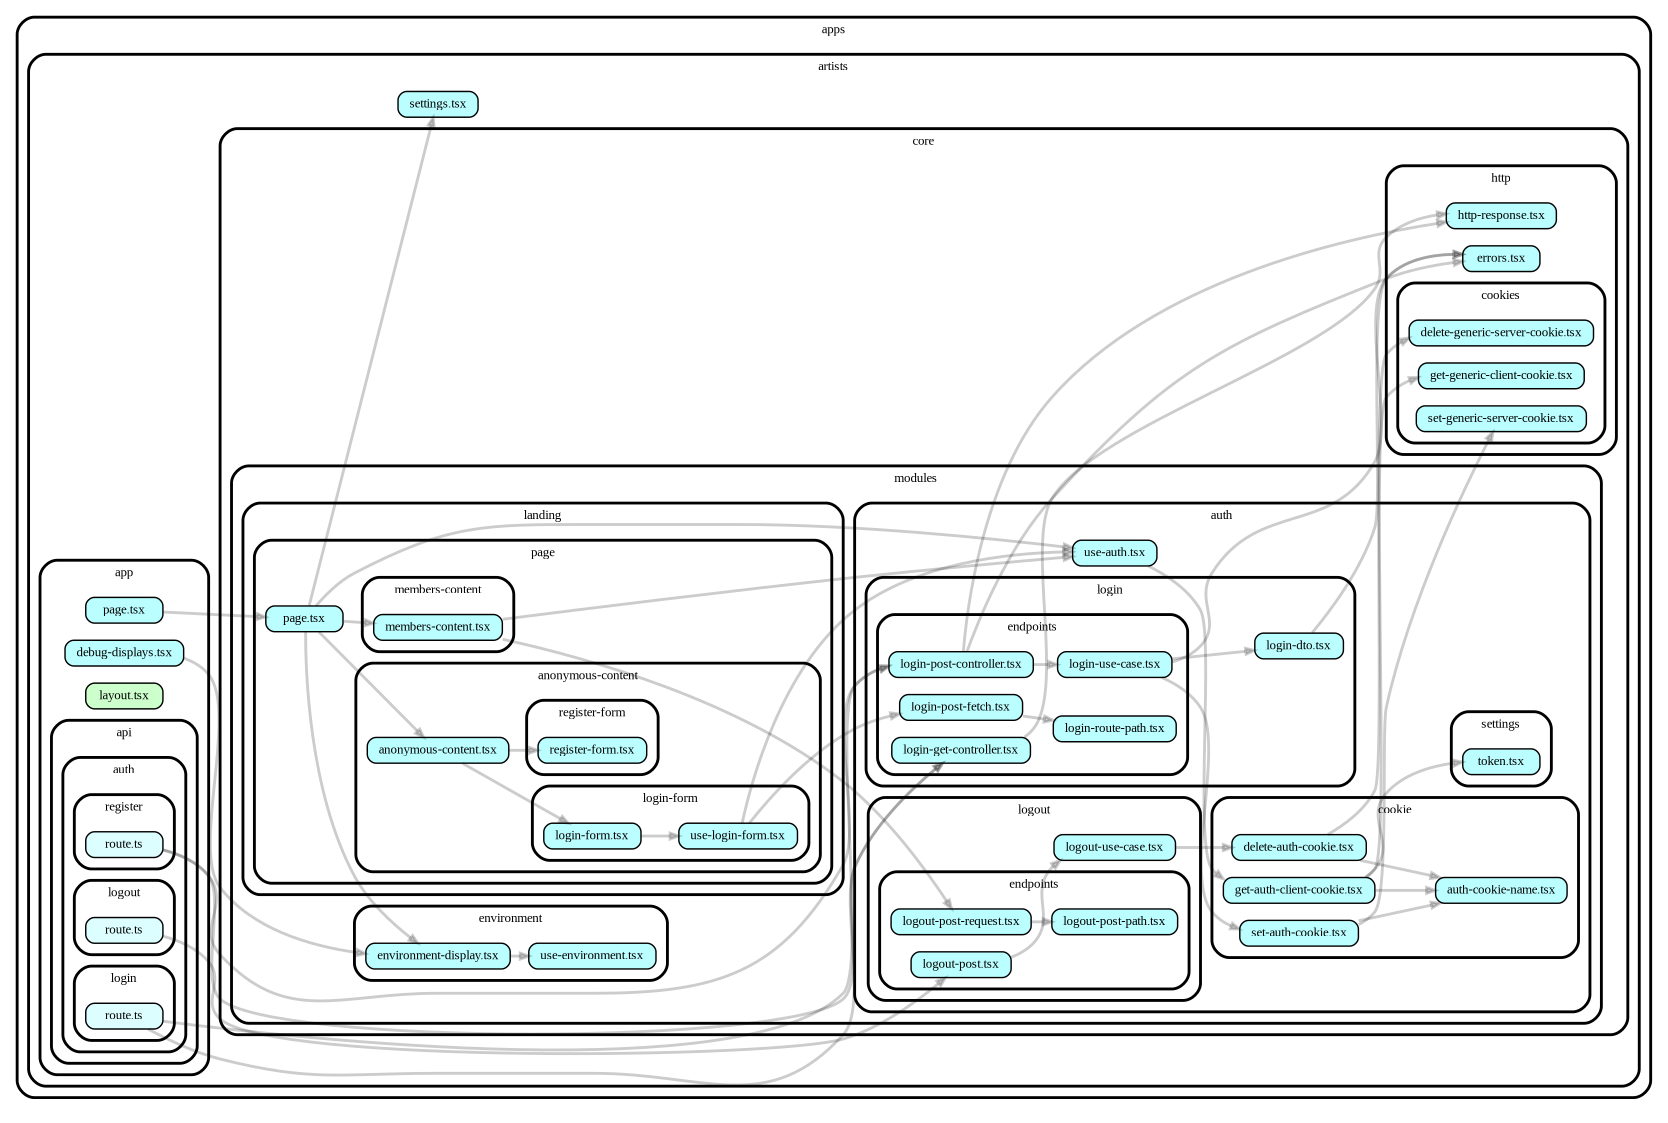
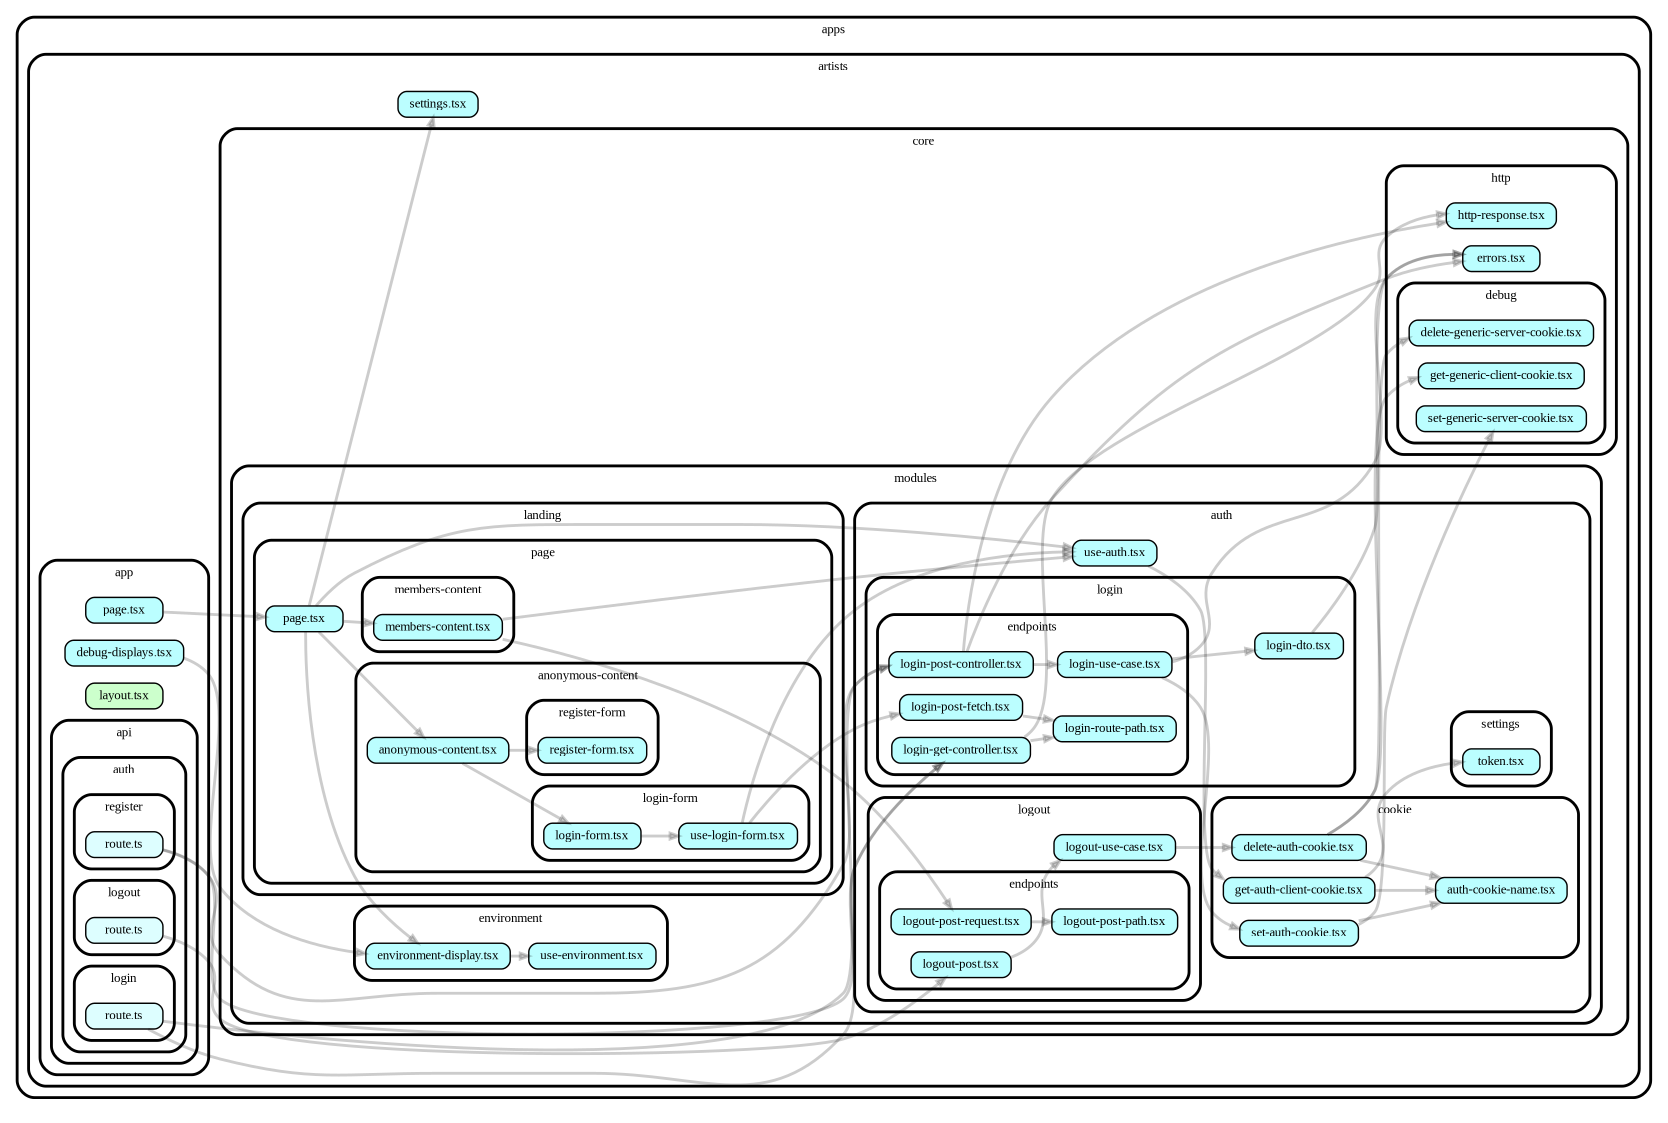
(1501, 296) -> (1501, 296)
(1380, 625) -> (1378, 612)
none -> (1037, 740)
